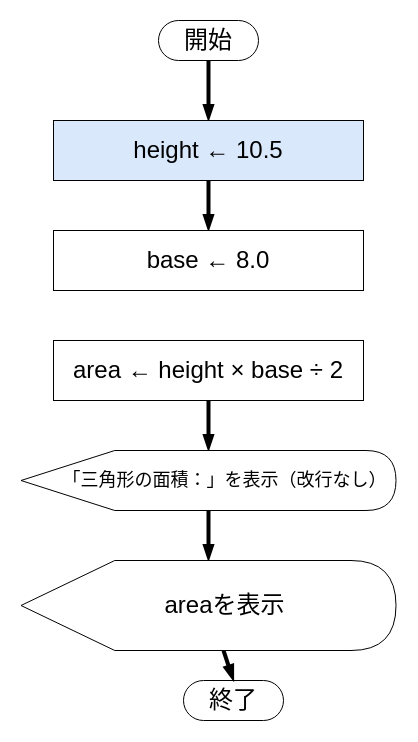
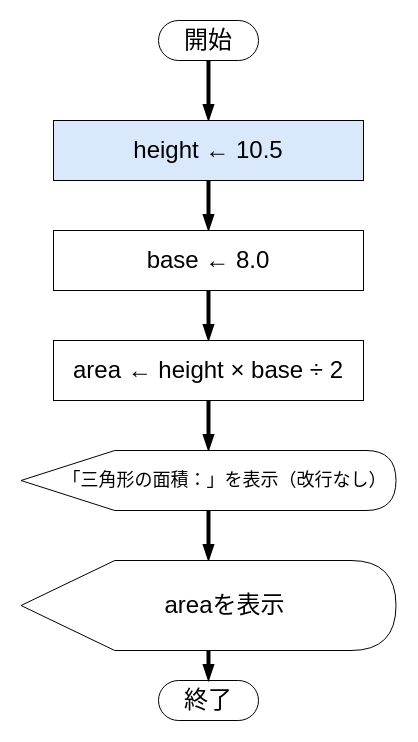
none -> (209, 308)
(234, 701) -> (209, 701)
